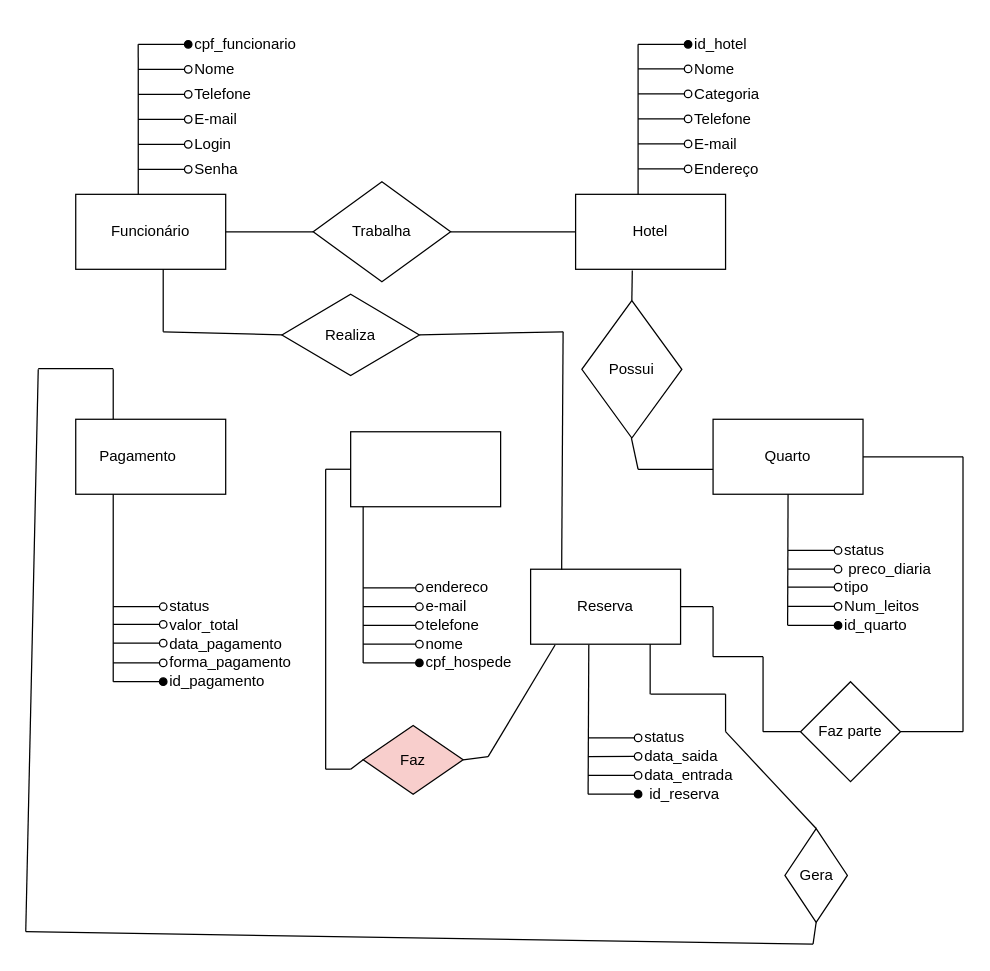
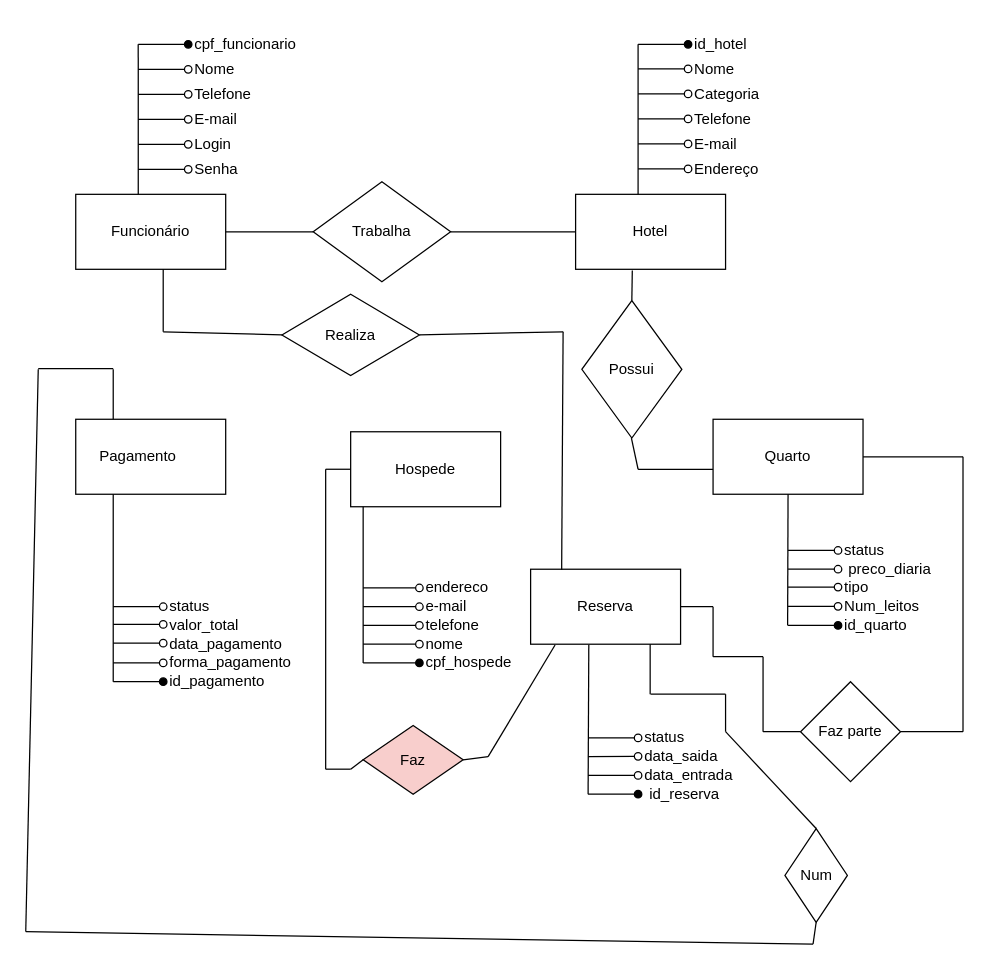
none -> (426, 469)
(817, 876) -> (817, 876)
